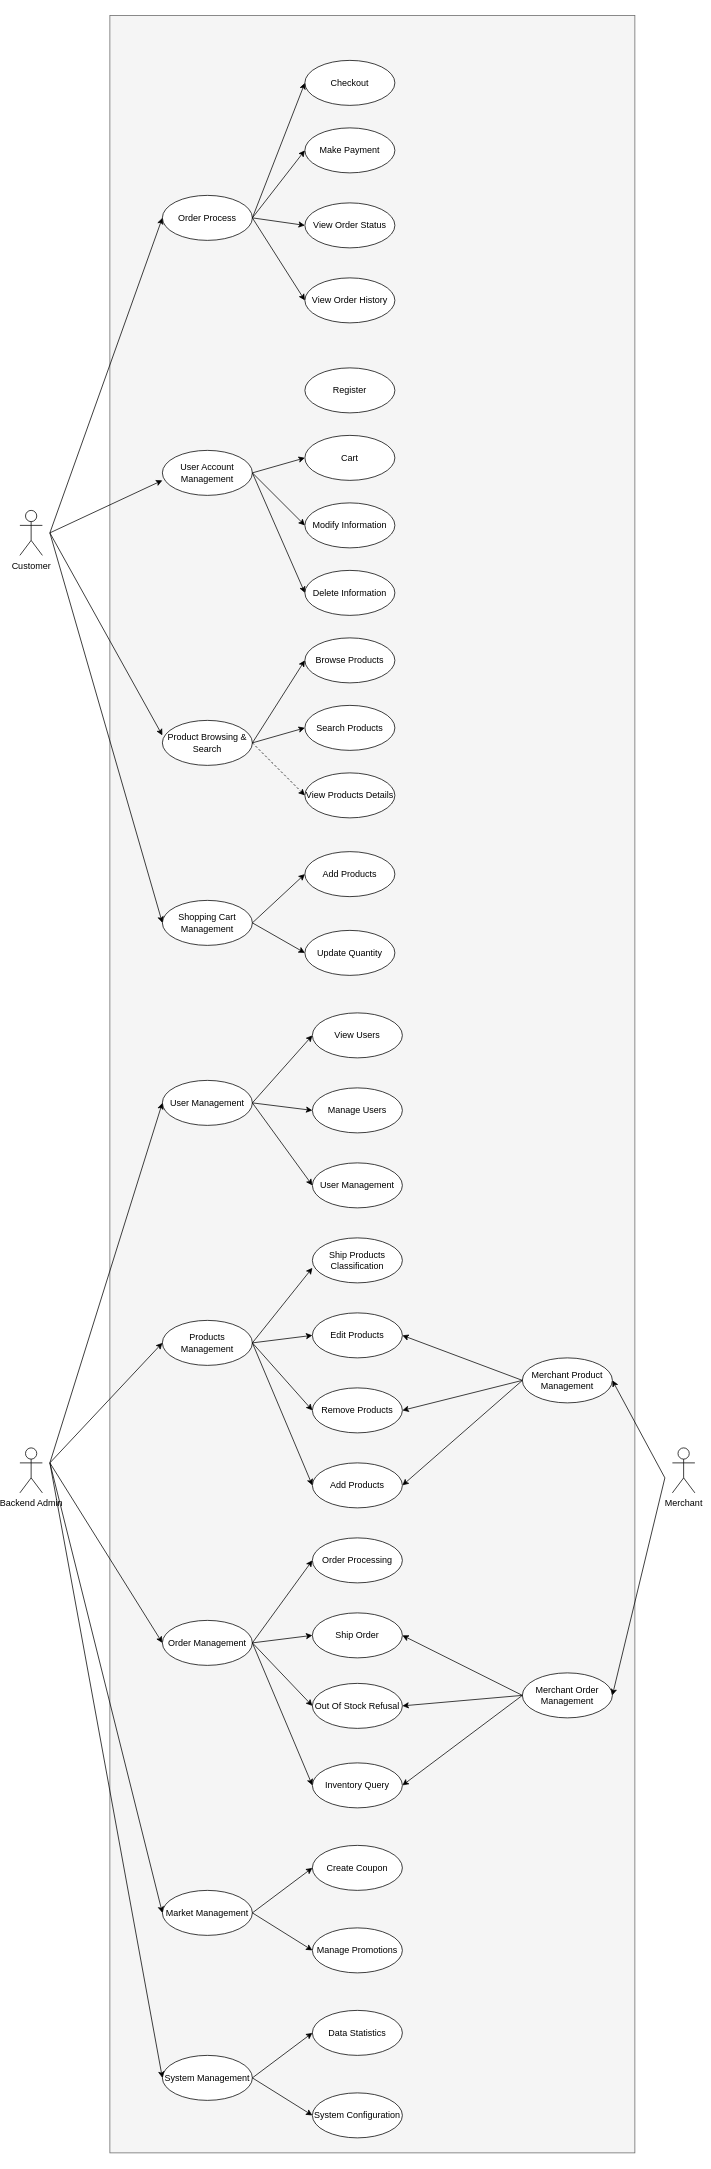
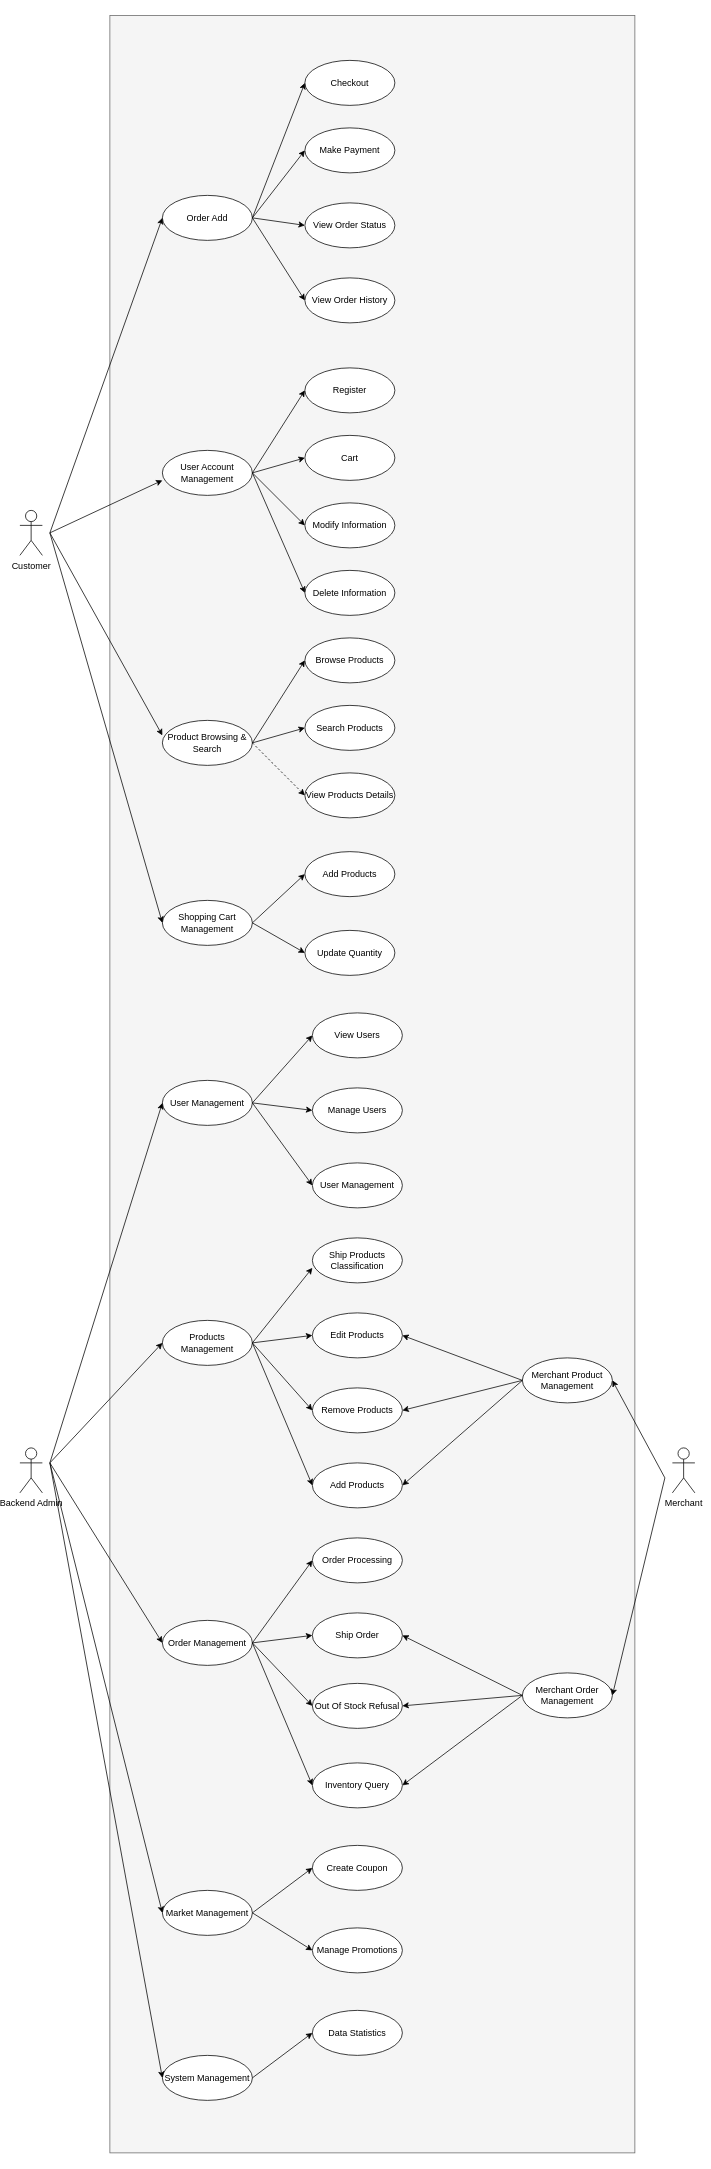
(207, 218) -> (207, 218)
none -> (278, 432)
(280, 2095) -> none
(357, 2115) -> none
